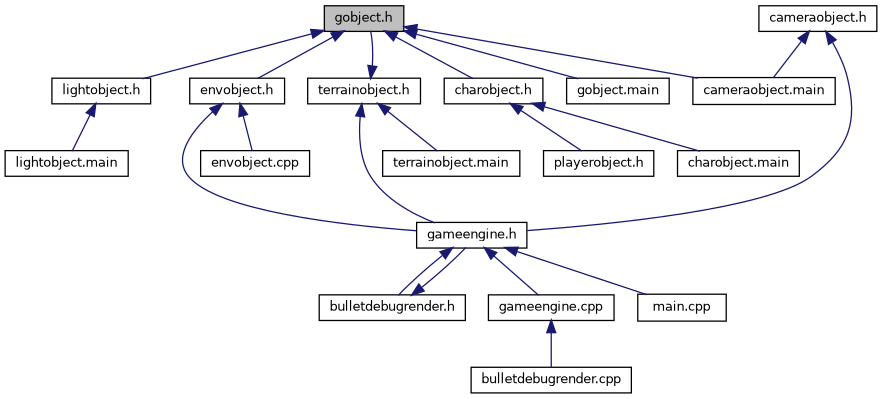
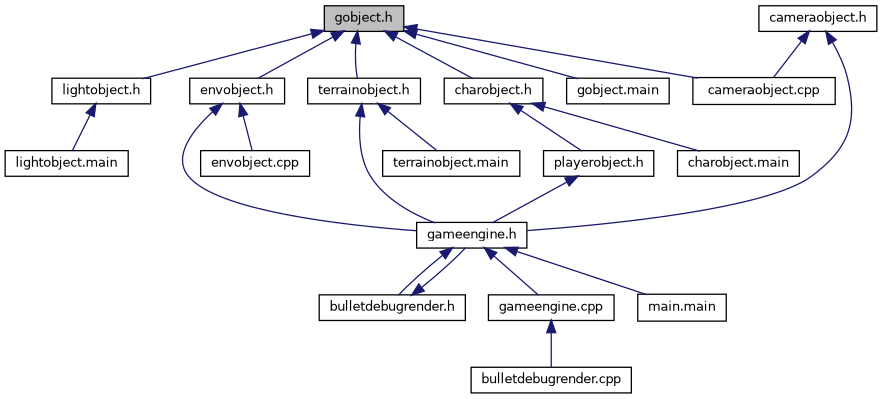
(373, 48) -> (356, 61)
(764, 91) -> (764, 91)
none -> (529, 202)
(682, 308) -> (682, 308)
